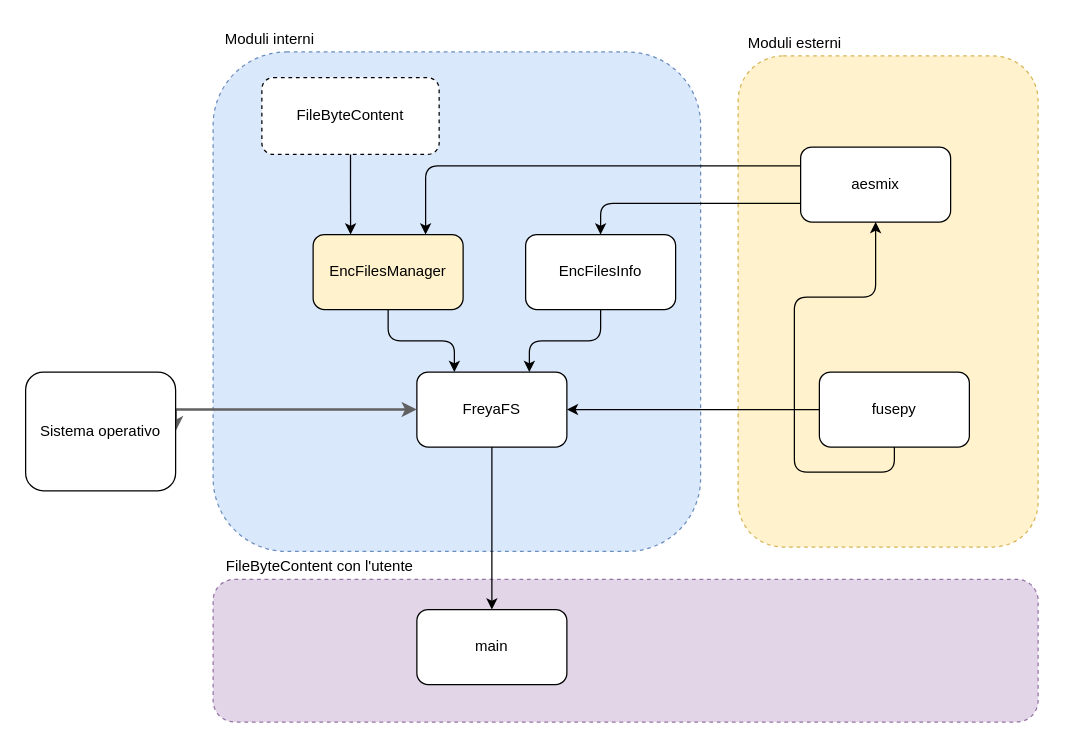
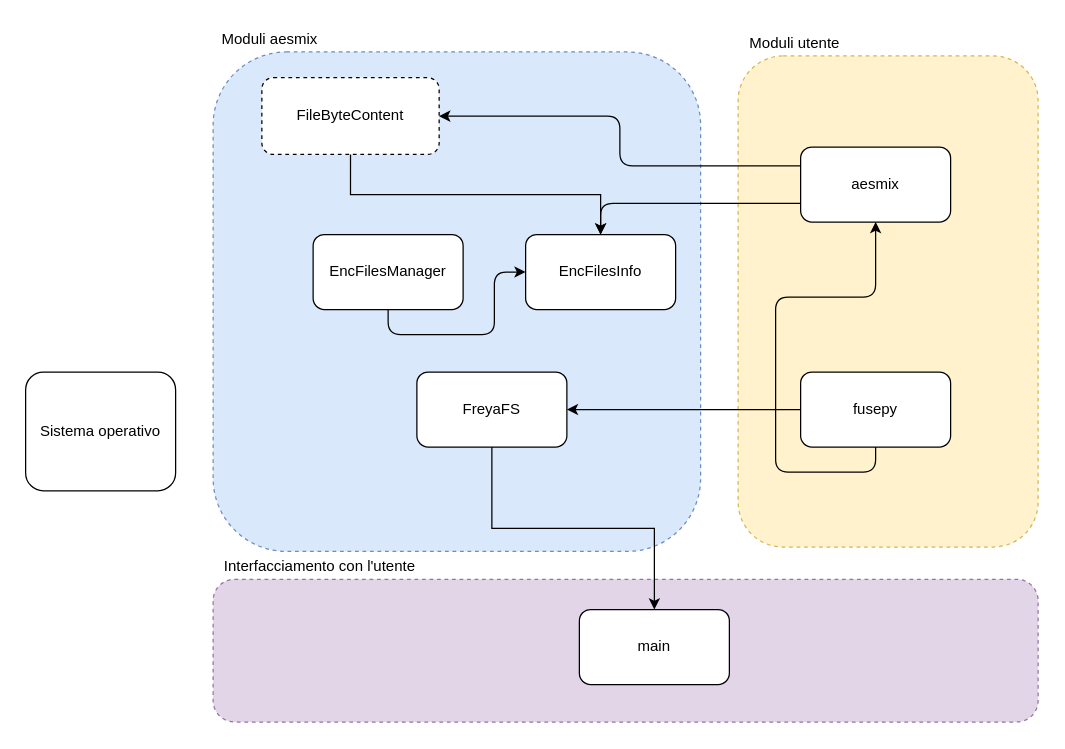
(270, 39) -> (270, 39)
(795, 43) -> (795, 43)
(502, 166) -> (551, 116)
(351, 209) -> (480, 194)
(388, 272) -> (388, 272)
(425, 341) -> (474, 334)
(569, 341) -> none
(285, 409) -> none
(894, 409) -> (876, 409)
(320, 567) -> (320, 567)
(492, 647) -> (654, 647)
